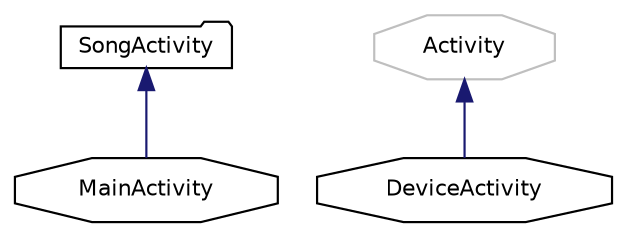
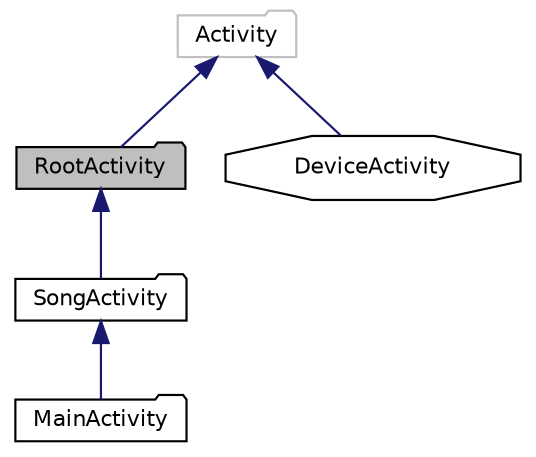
(465, 47) -> (237, 36)
none -> (101, 168)
(146, 190) -> (101, 420)
